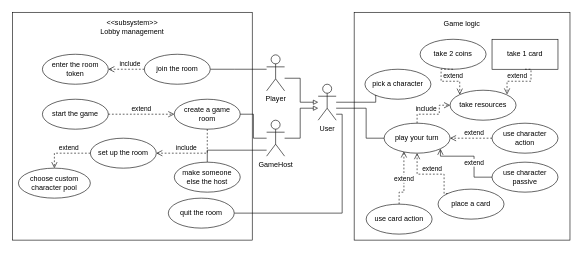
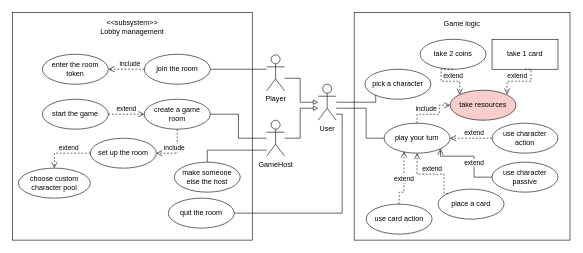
(483, 105) -> (483, 105)
(207, 114) -> (177, 114)
